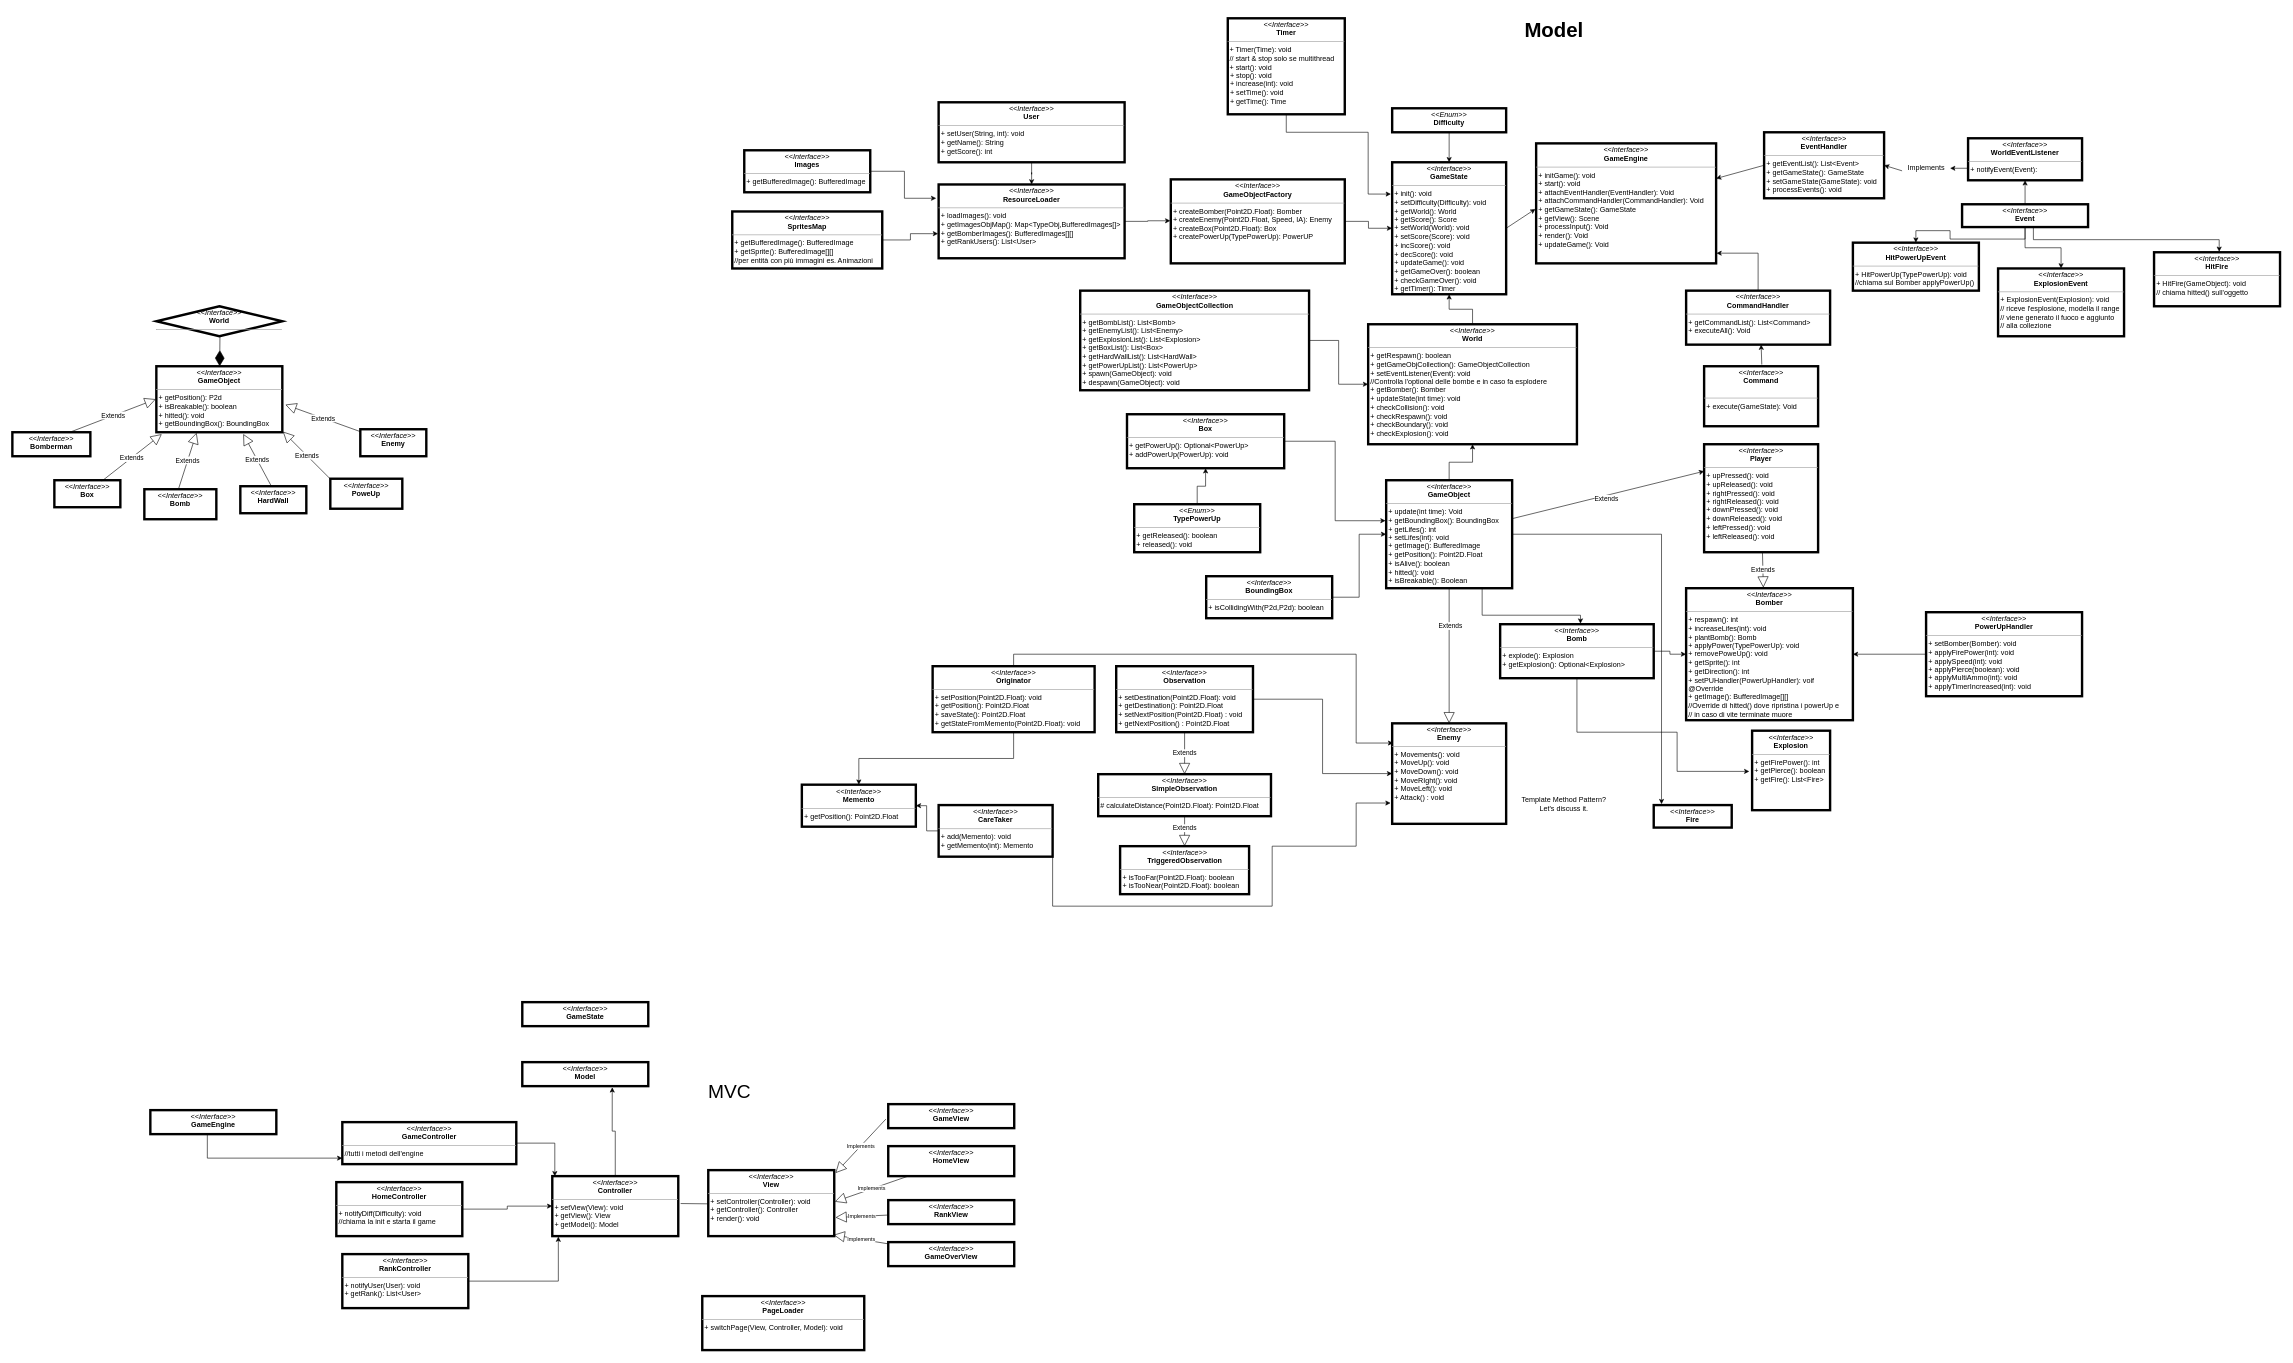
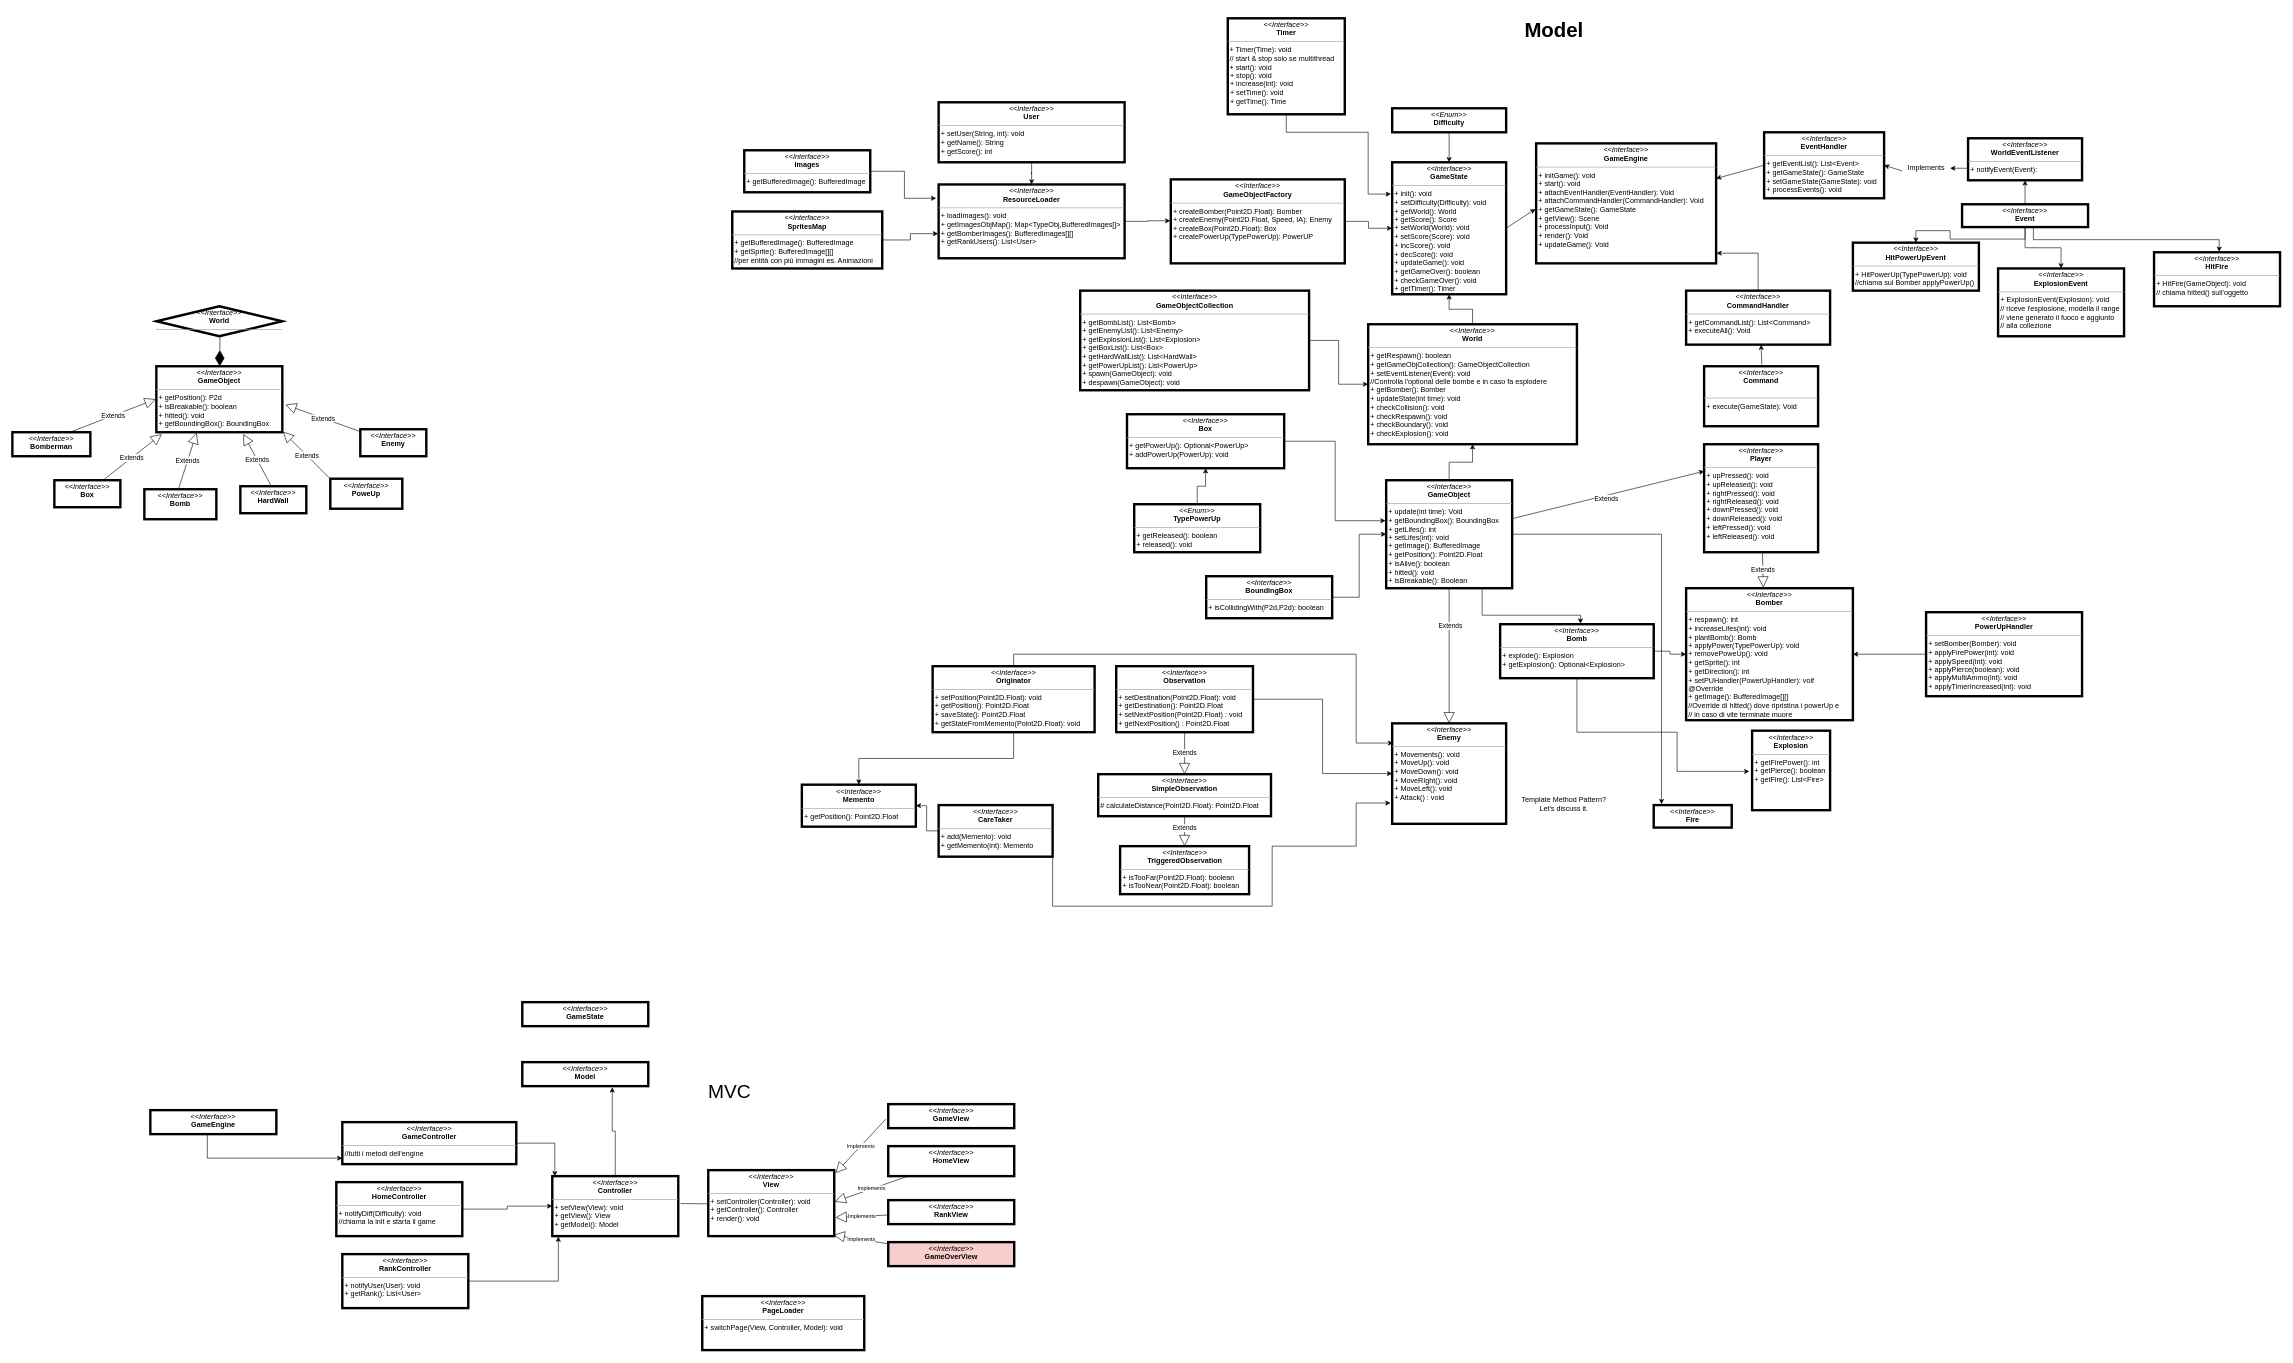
(951, 1254) -> (951, 1254)
